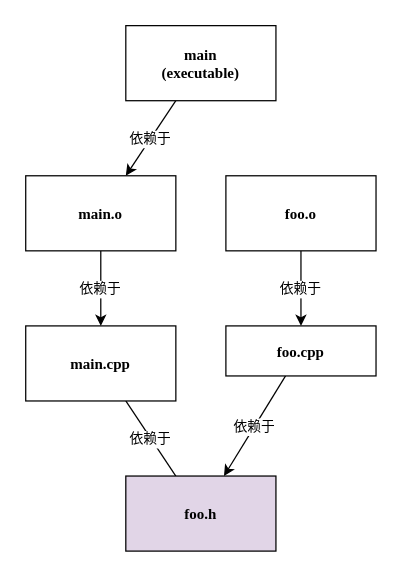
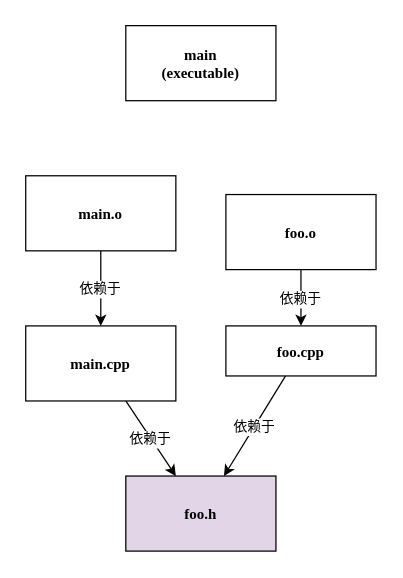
(153, 135) -> none
(301, 213) -> (301, 232)
(172, 471) -> (170, 467)
